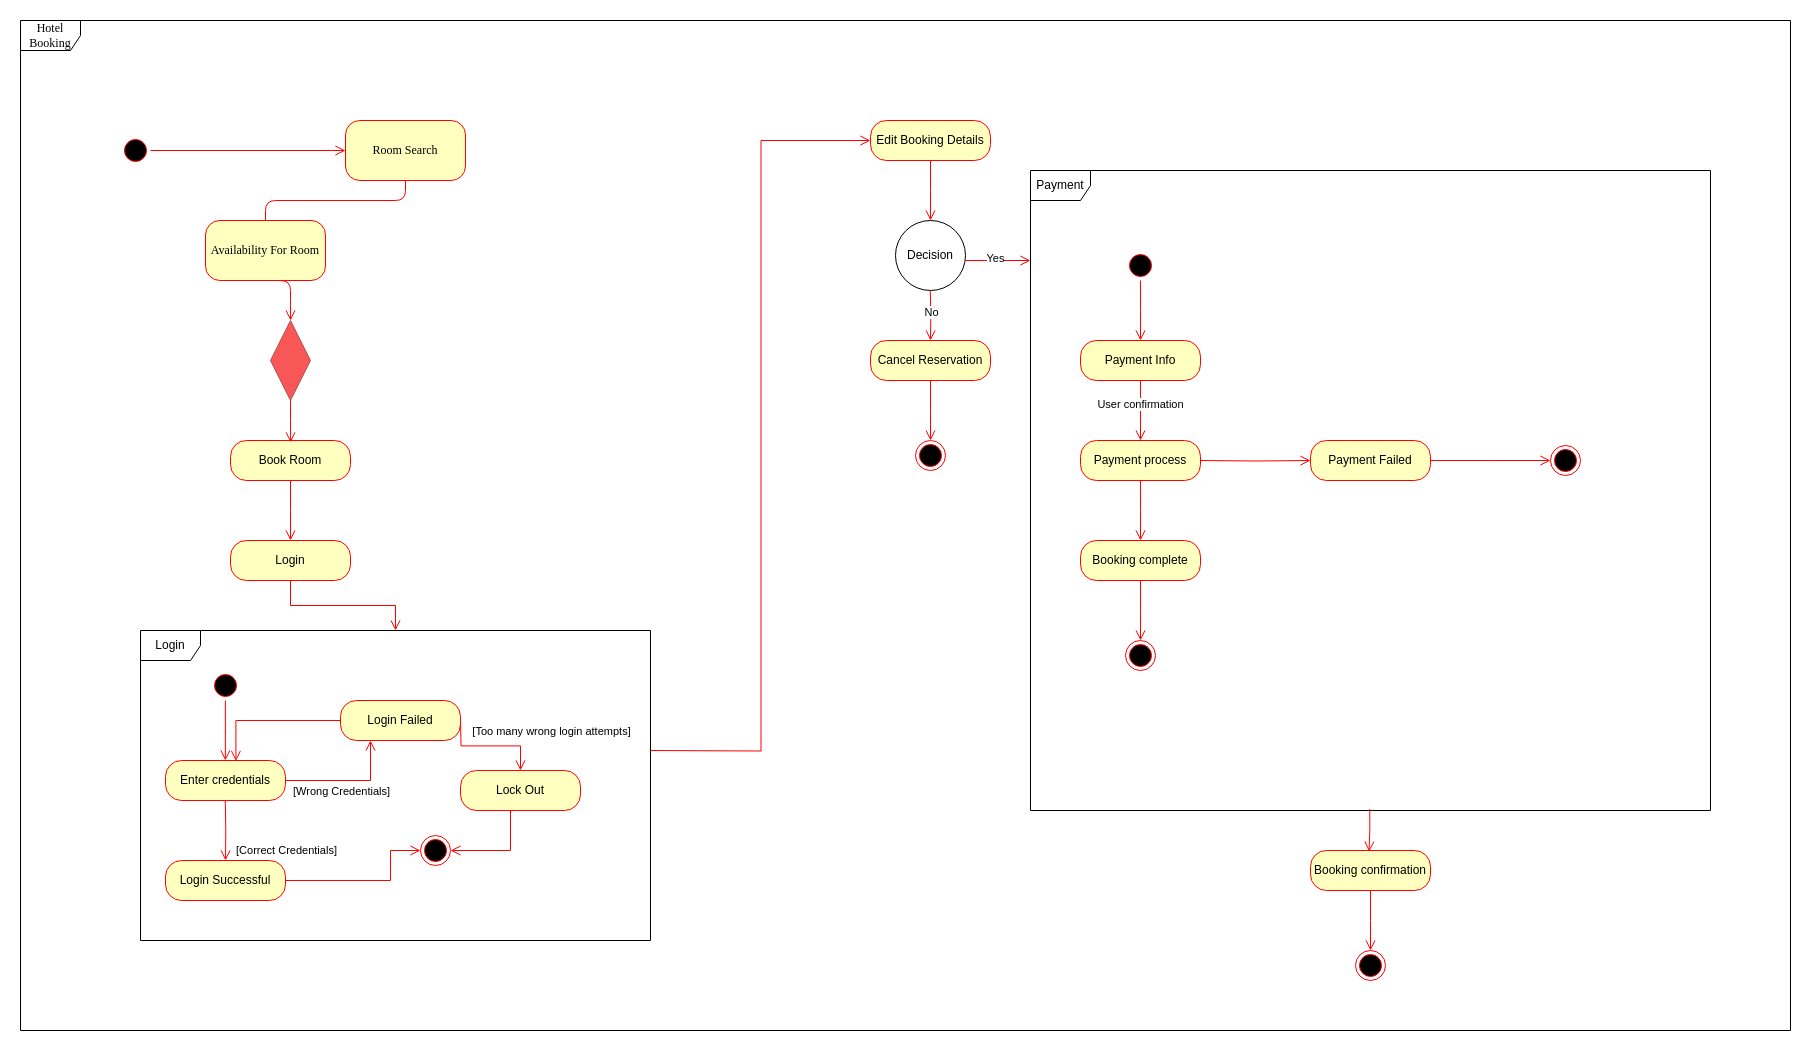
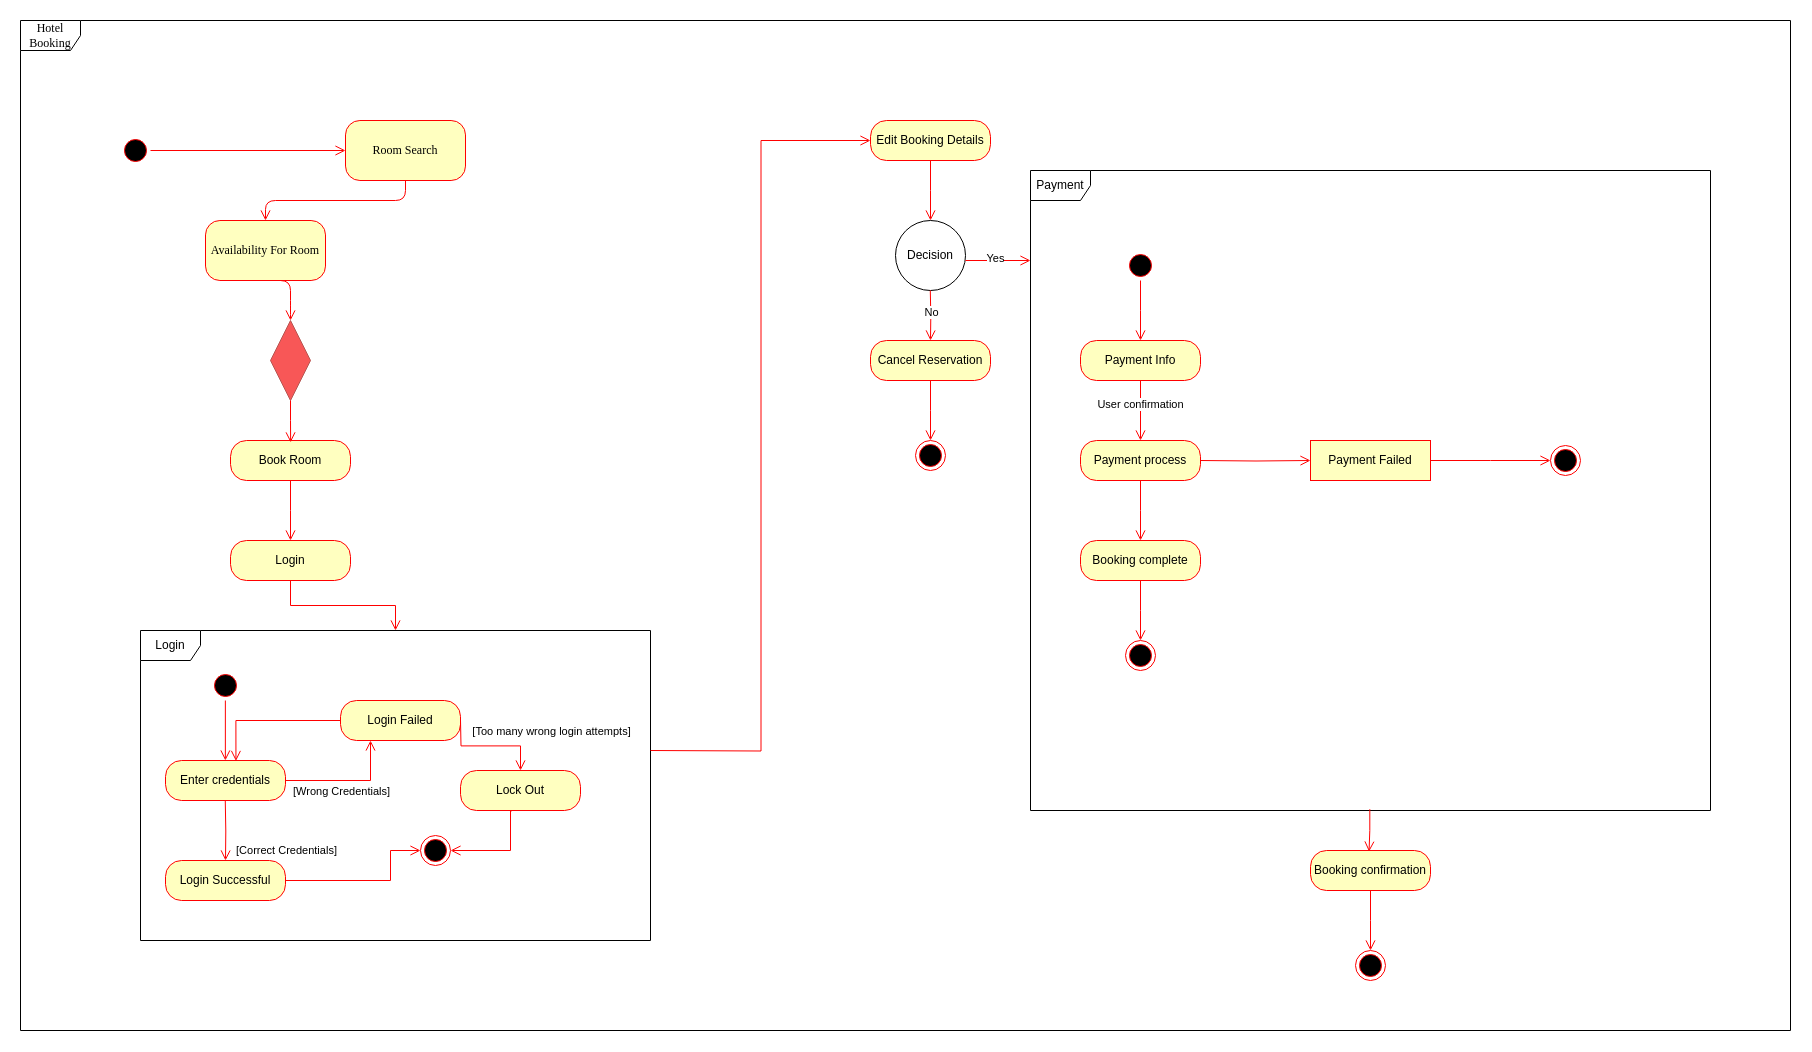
(266, 212) -> (266, 210)
(1371, 461) -> (1371, 461)
